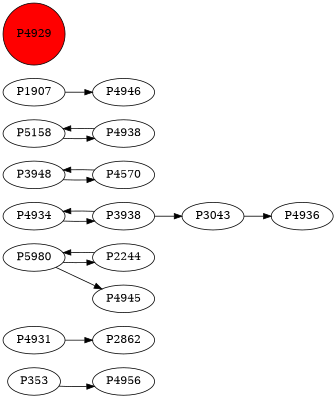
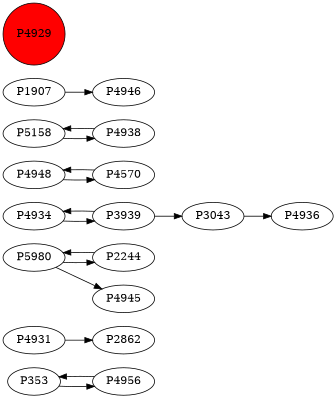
(34, 175) -> (34, 175)
(124, 216) -> (124, 216)
none -> (81, 376)
